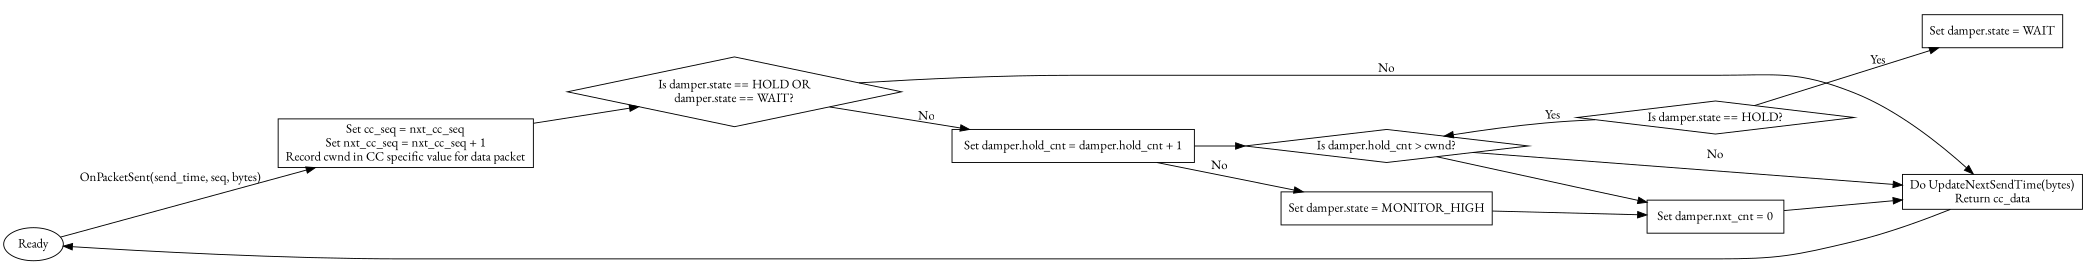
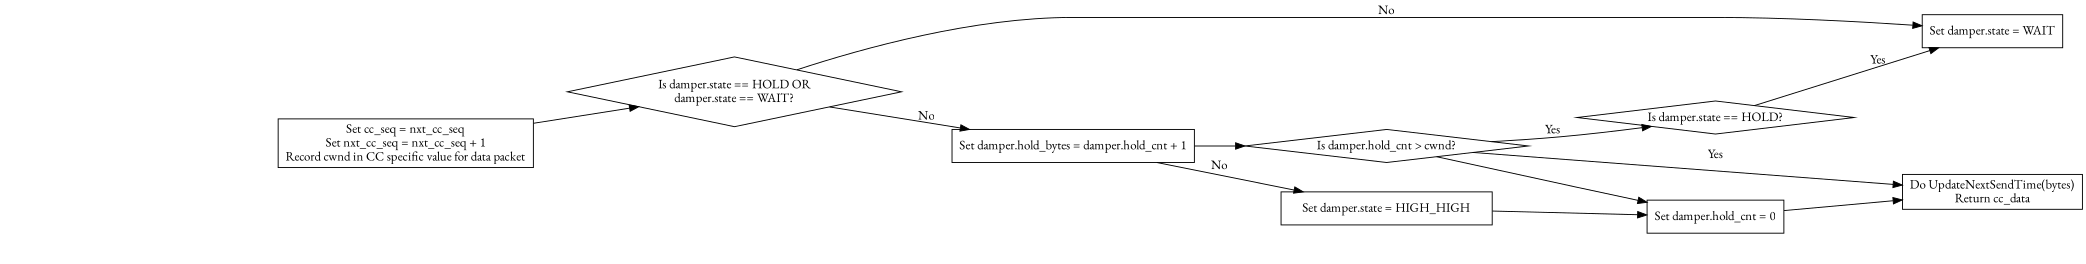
(1426, 75) -> (1352, 17)
(1524, 125) -> (1567, 136)
(1073, 146) -> (1073, 146)
(1715, 155) -> (1715, 155)
(1387, 208) -> (1387, 208)
(1715, 217) -> (1715, 217)
(34, 244) -> none
